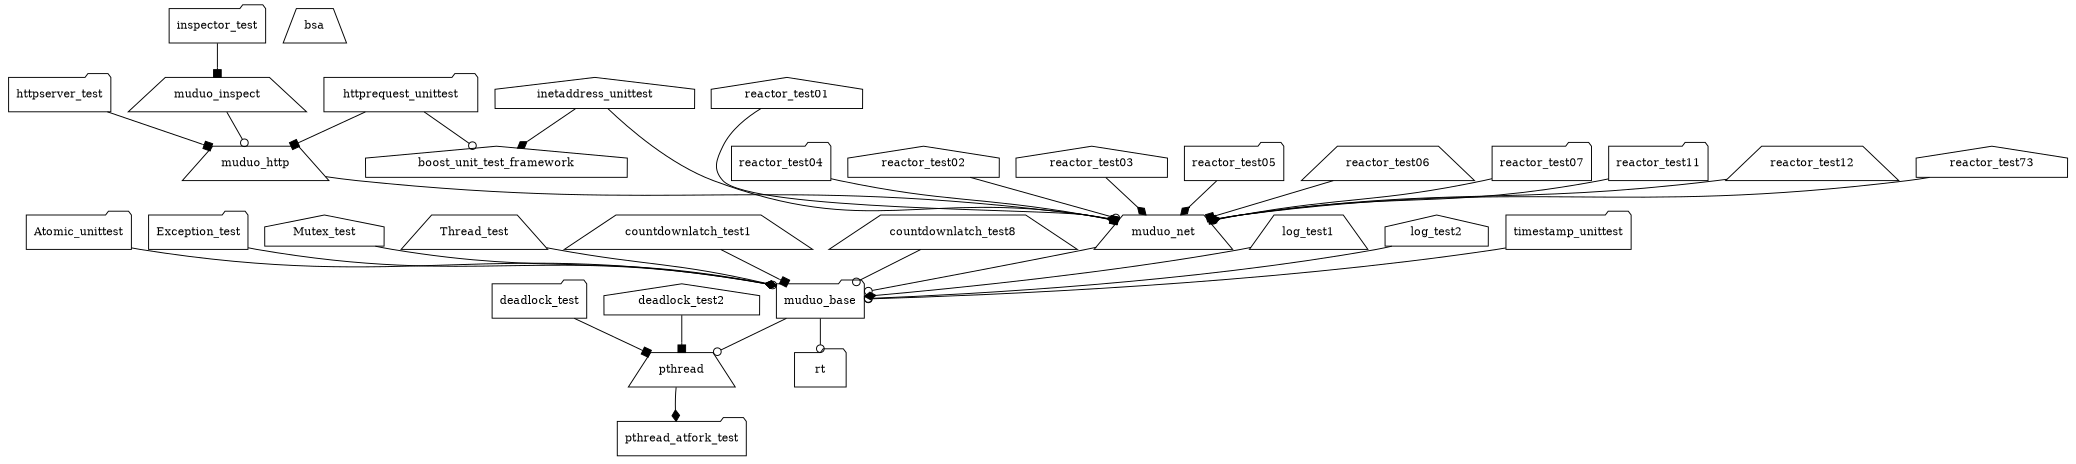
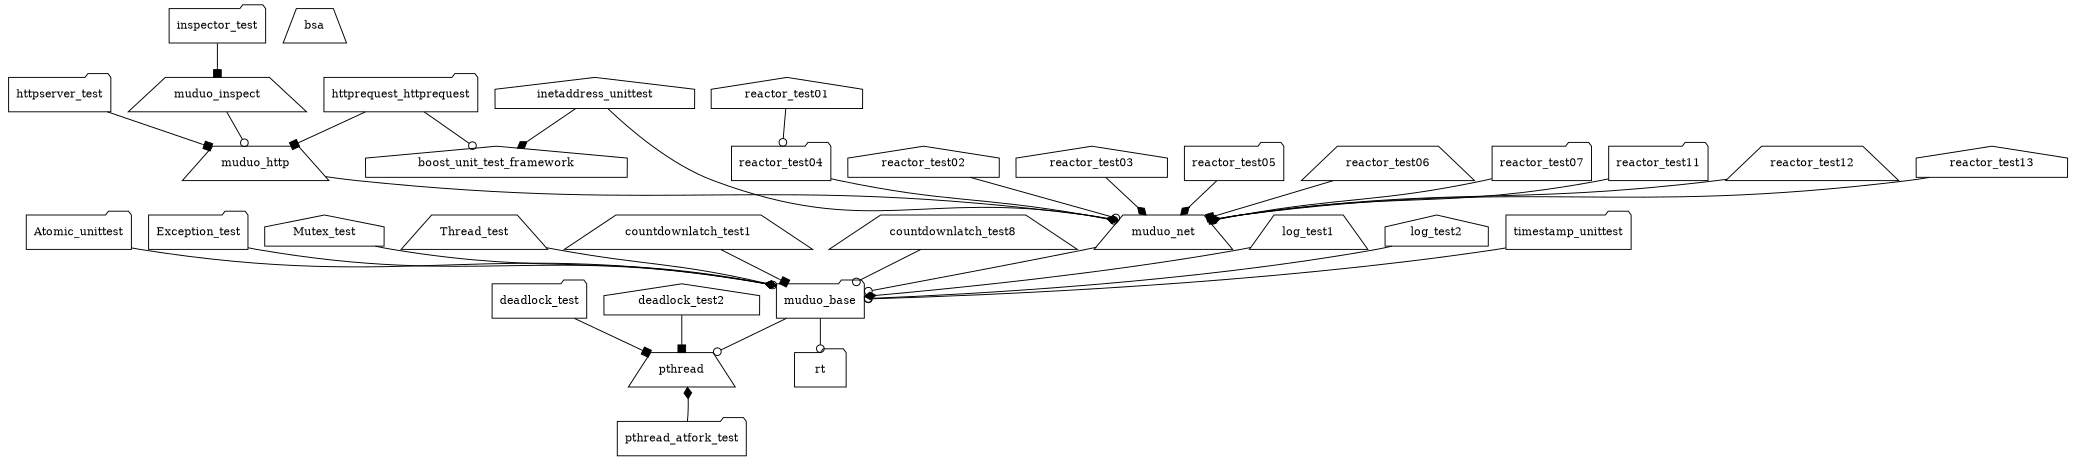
(401, 95) -> (401, 95)
(1992, 163) -> (1992, 163)
(907, 193) -> (907, 193)
(858, 204) -> (784, 124)
(845, 210) -> (845, 210)
(675, 399) -> (688, 410)
